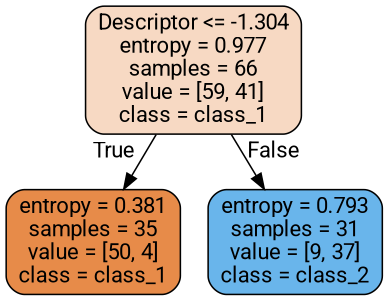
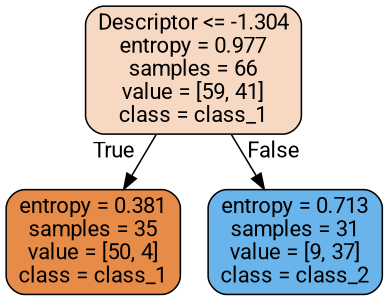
(295, 242) -> (295, 242)
